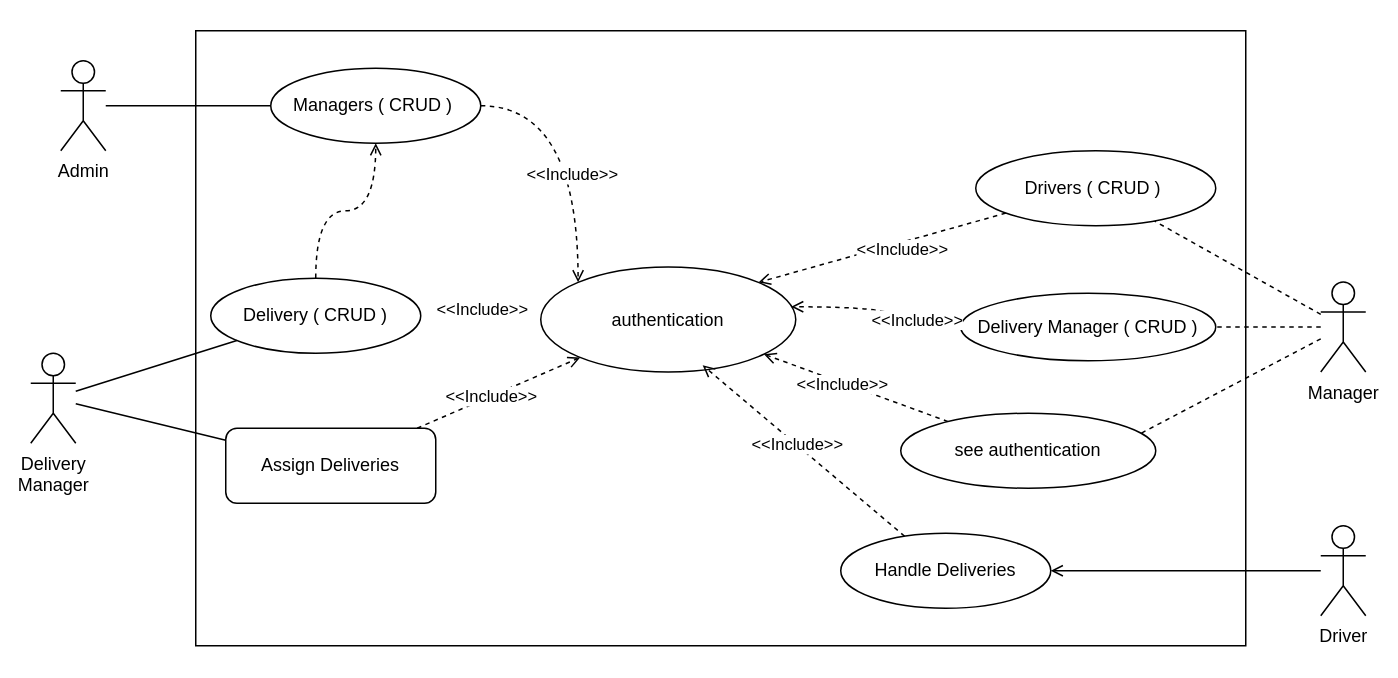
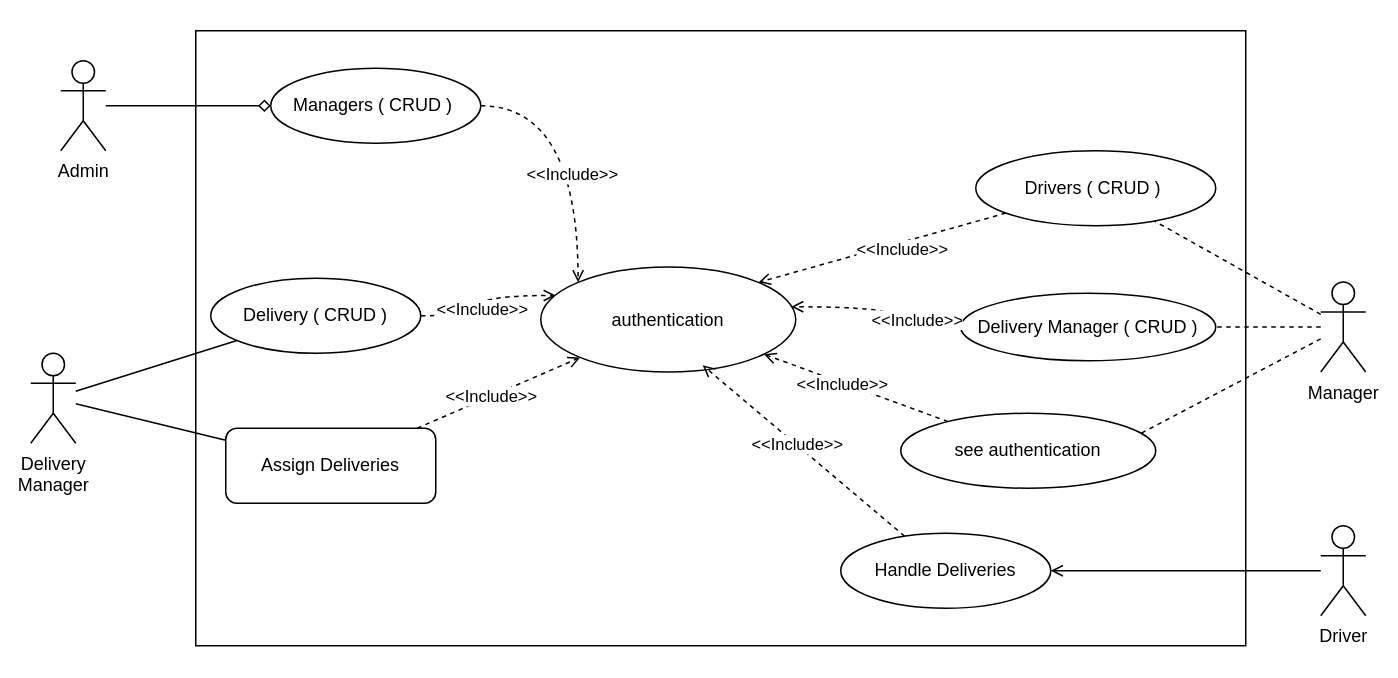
(263, 106) -> (258, 106)
(343, 211) -> (519, 296)
